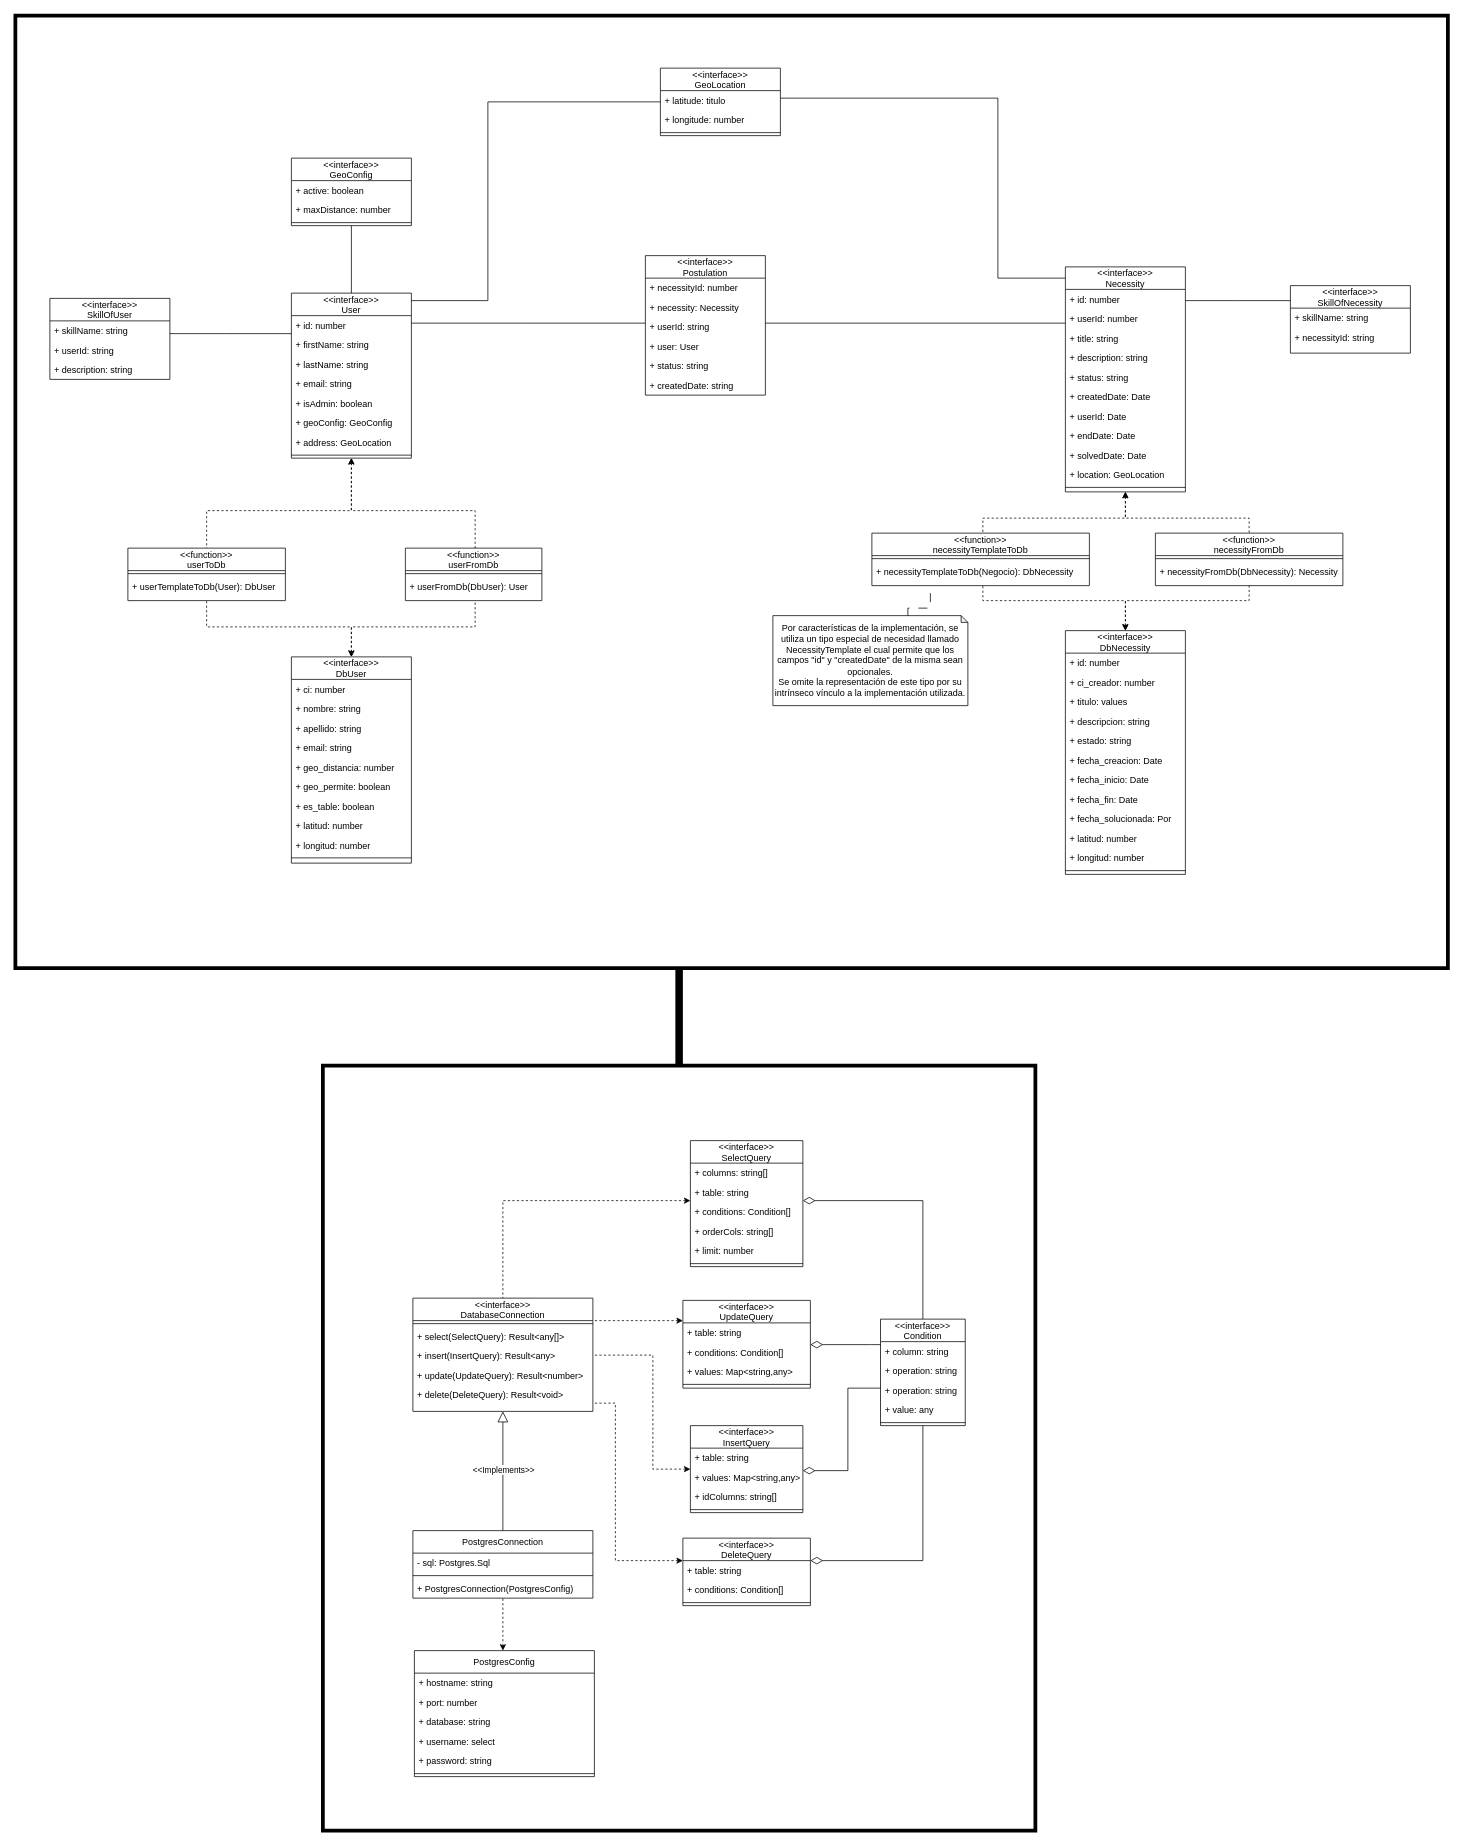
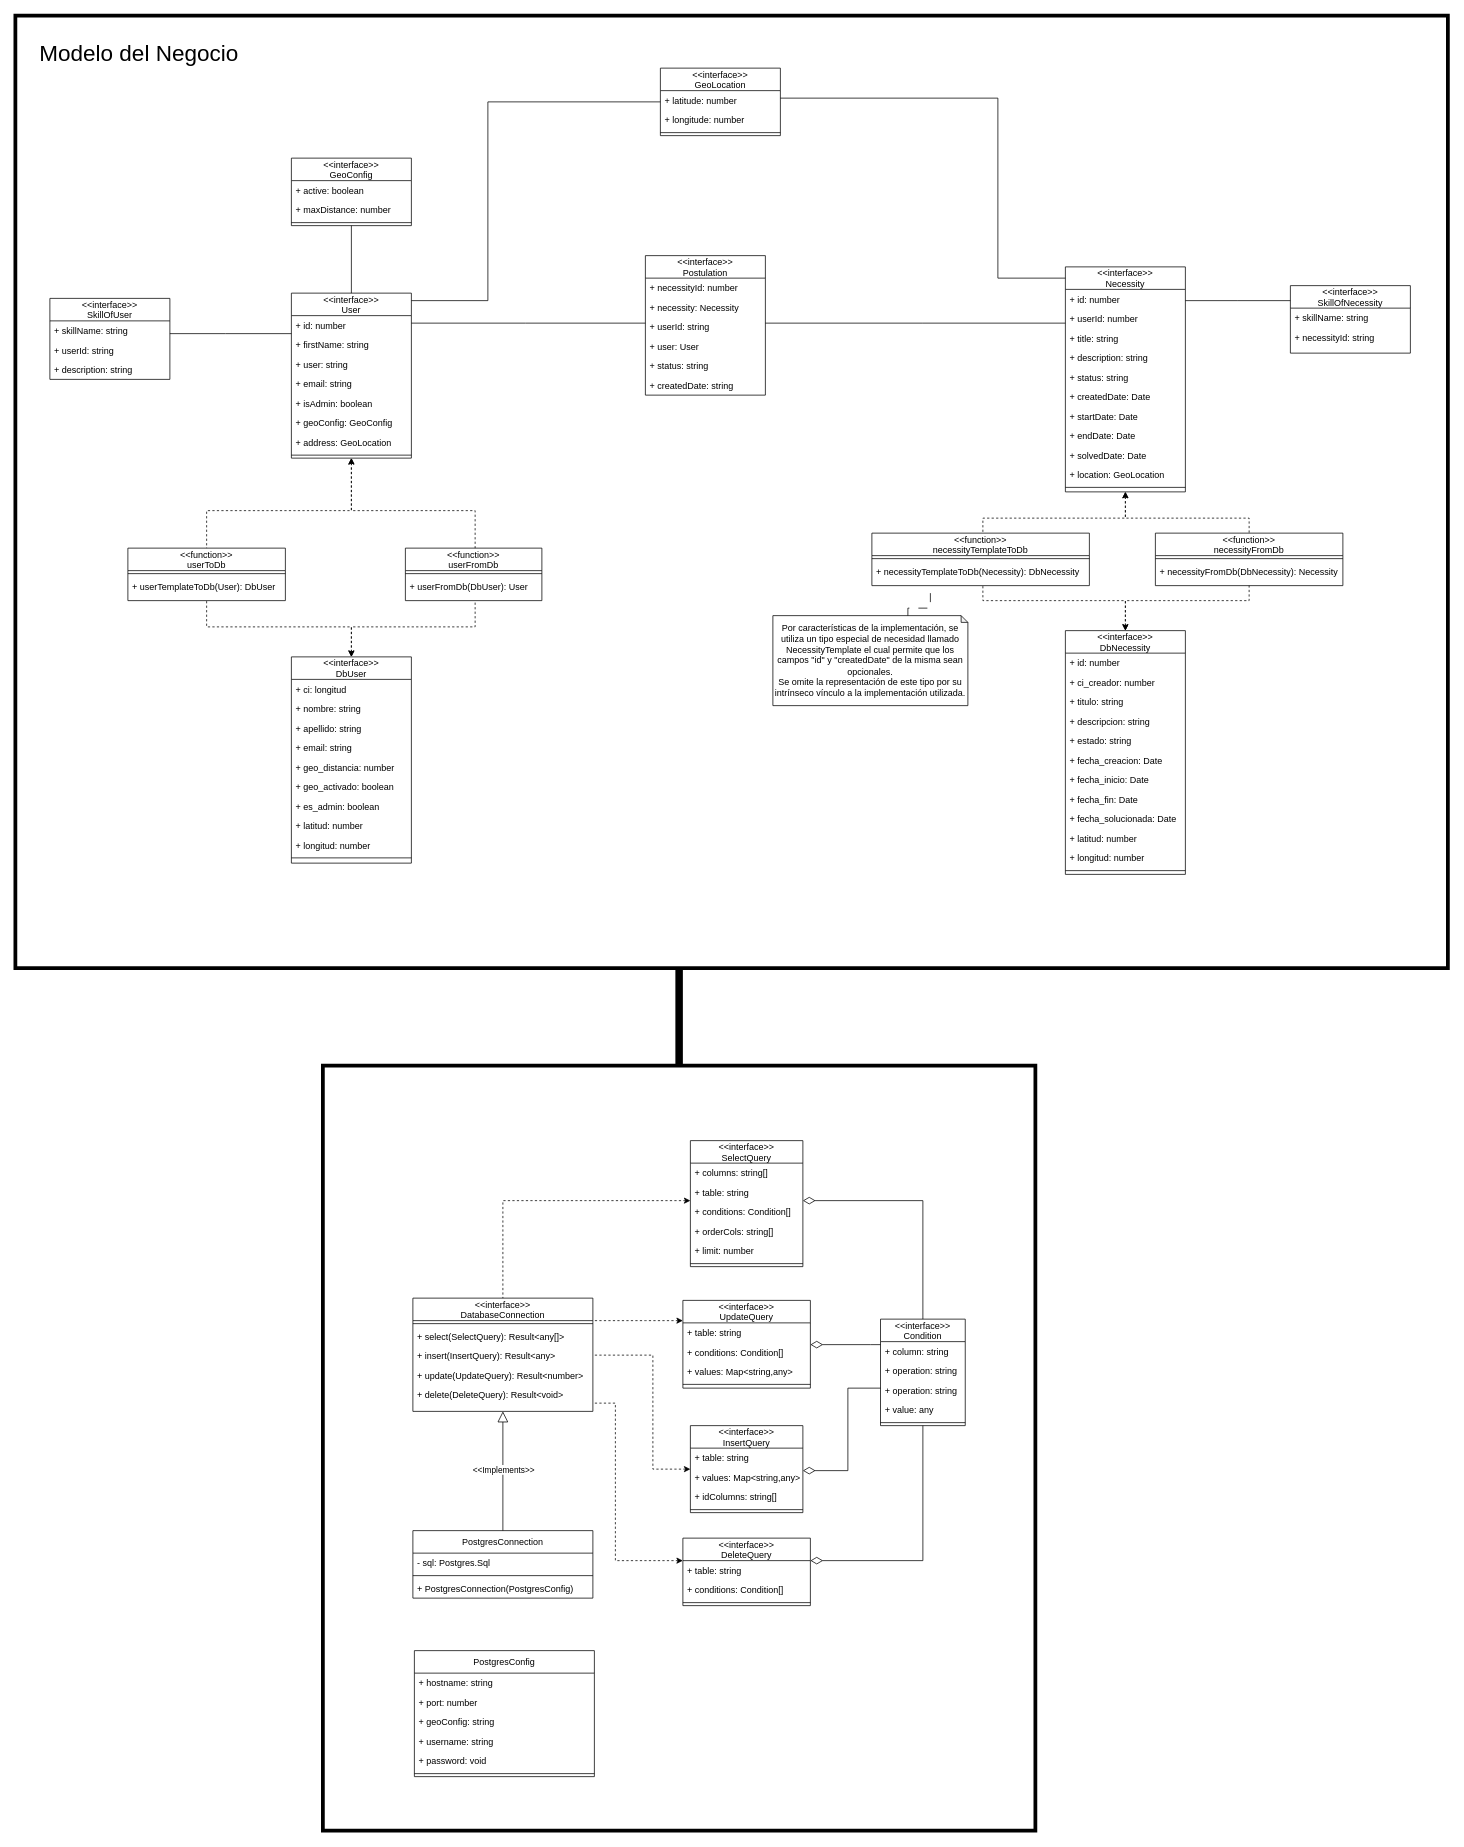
none -> (139, 53)
(702, 101) -> (704, 101)
(335, 365) -> (326, 365)
(1101, 416) -> (1109, 416)
(982, 572) -> (987, 572)
(321, 689) -> (324, 689)
(1103, 702) -> (1103, 702)
(345, 787) -> (348, 787)
(338, 806) -> (338, 806)
(1124, 819) -> (1127, 819)
(503, 1644) -> none
(459, 1722) -> (461, 1722)
(459, 1742) -> (459, 1742)
(459, 1761) -> (454, 1761)
